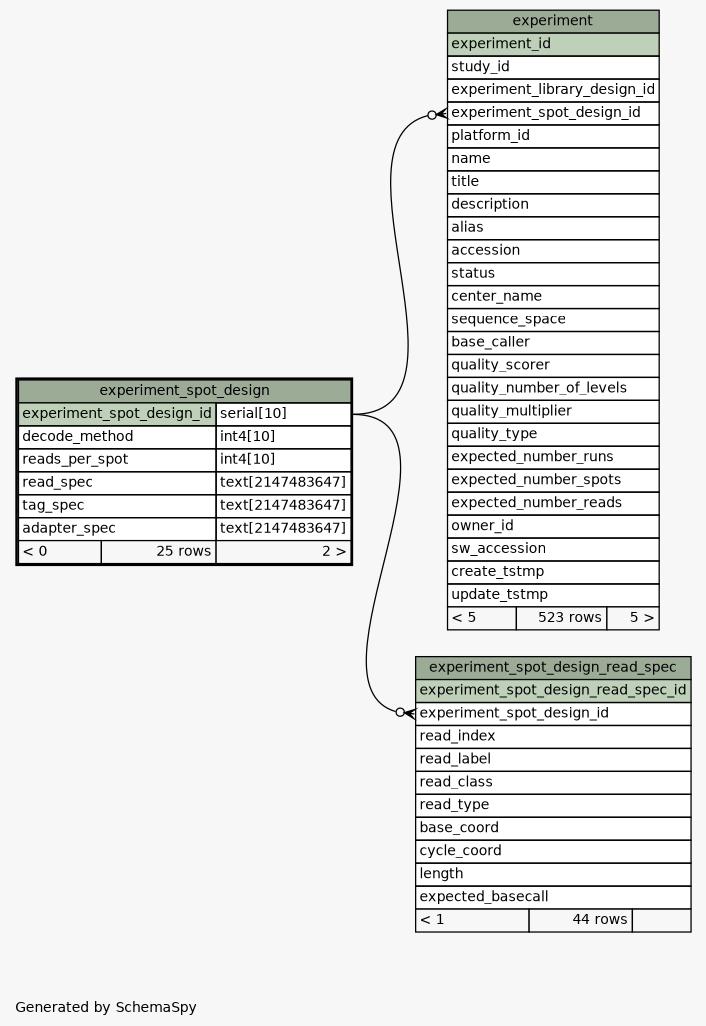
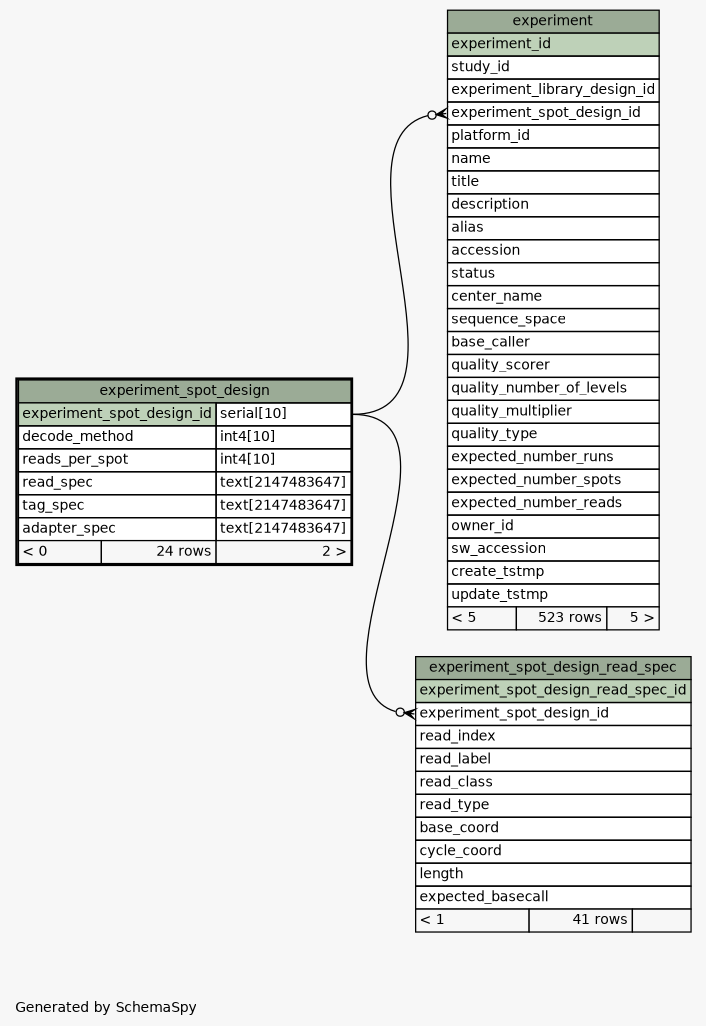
(184, 551) -> (184, 551)
(601, 920) -> (601, 920)
